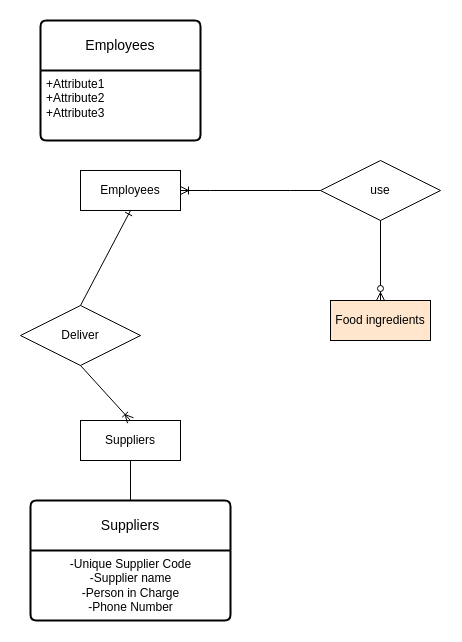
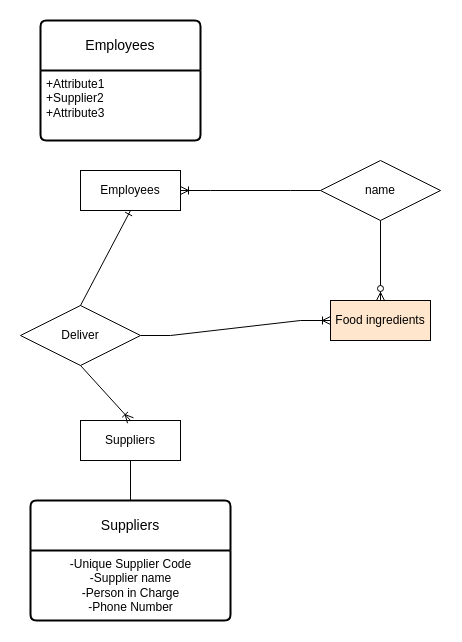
(82, 99) -> (82, 99)
(381, 191) -> (381, 191)
none -> (236, 328)
